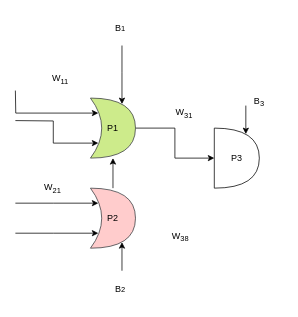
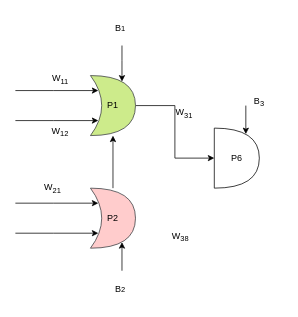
(113, 128) -> (113, 105)
none -> (60, 132)
(237, 158) -> (237, 158)
